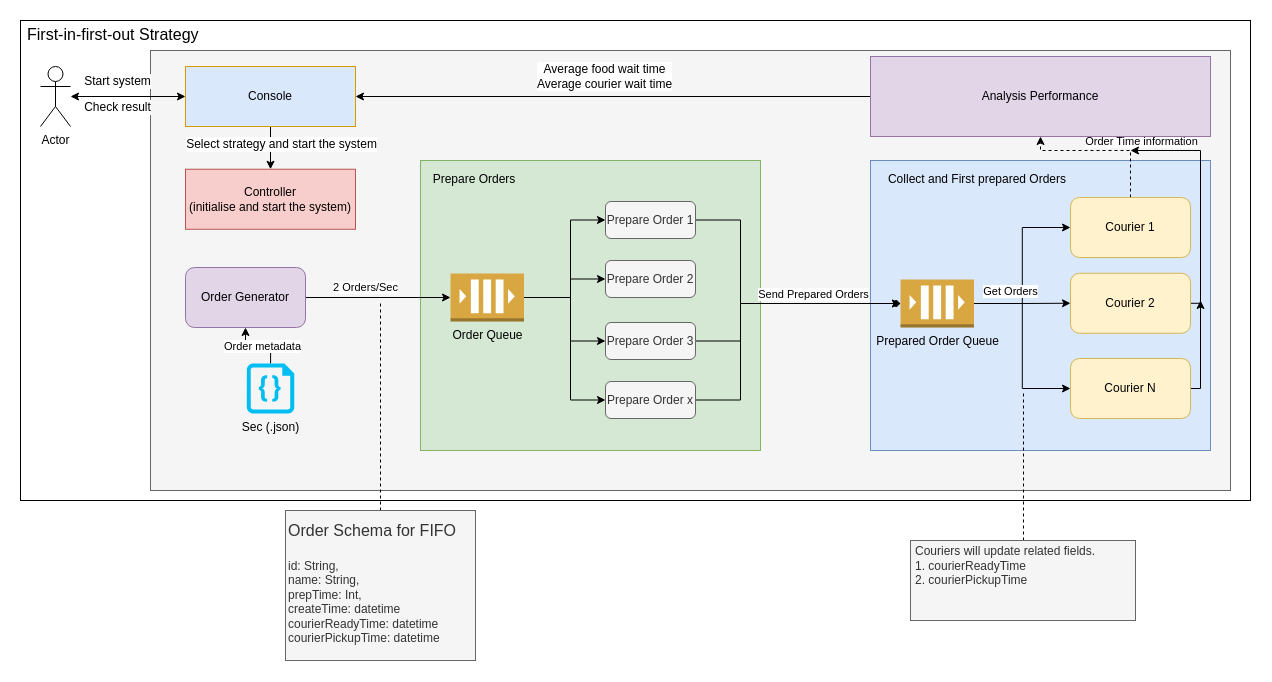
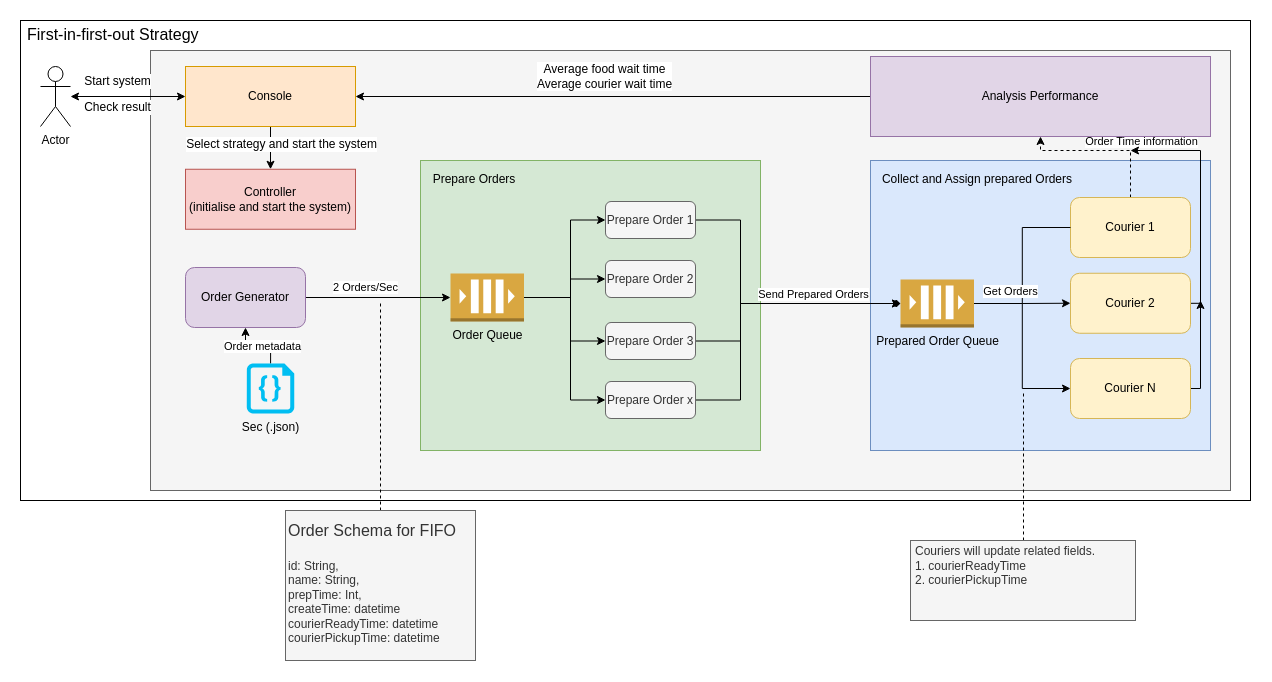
(271, 97) -> (271, 97)
(978, 180) -> (978, 180)
(1062, 228) -> (1064, 228)
